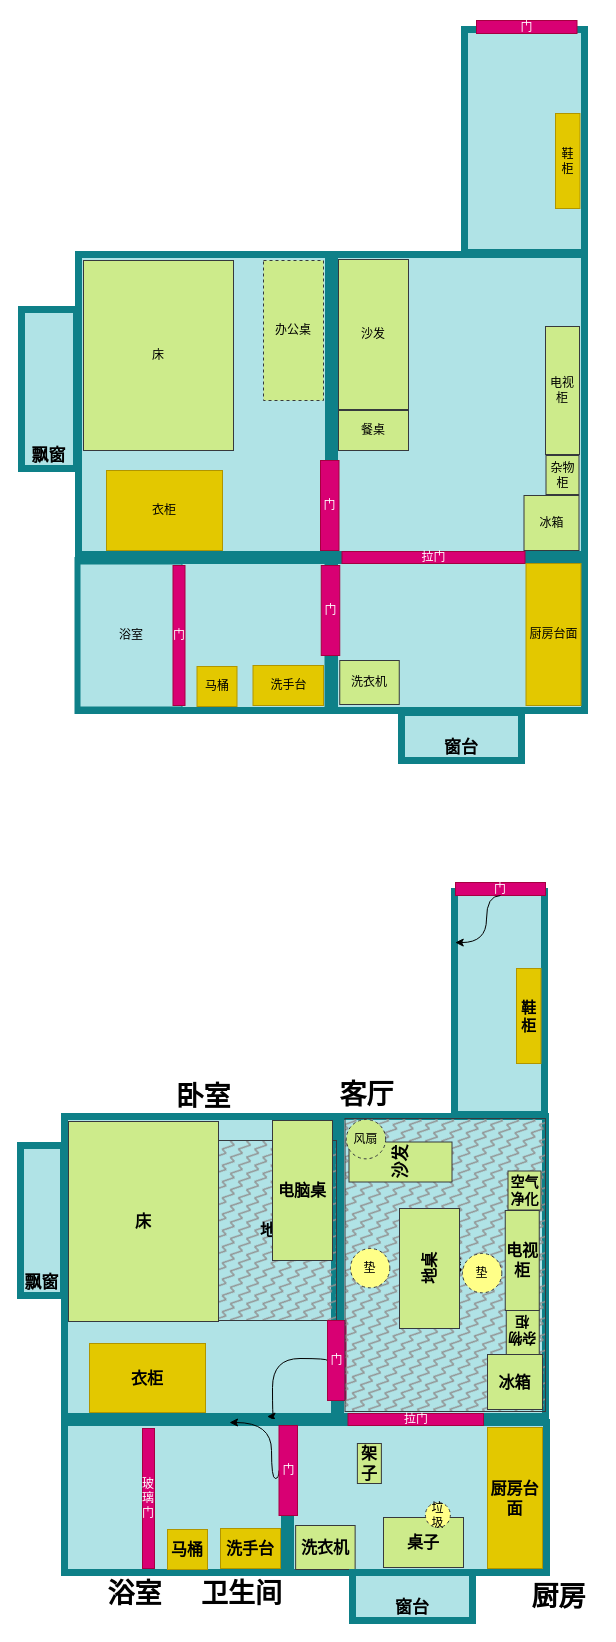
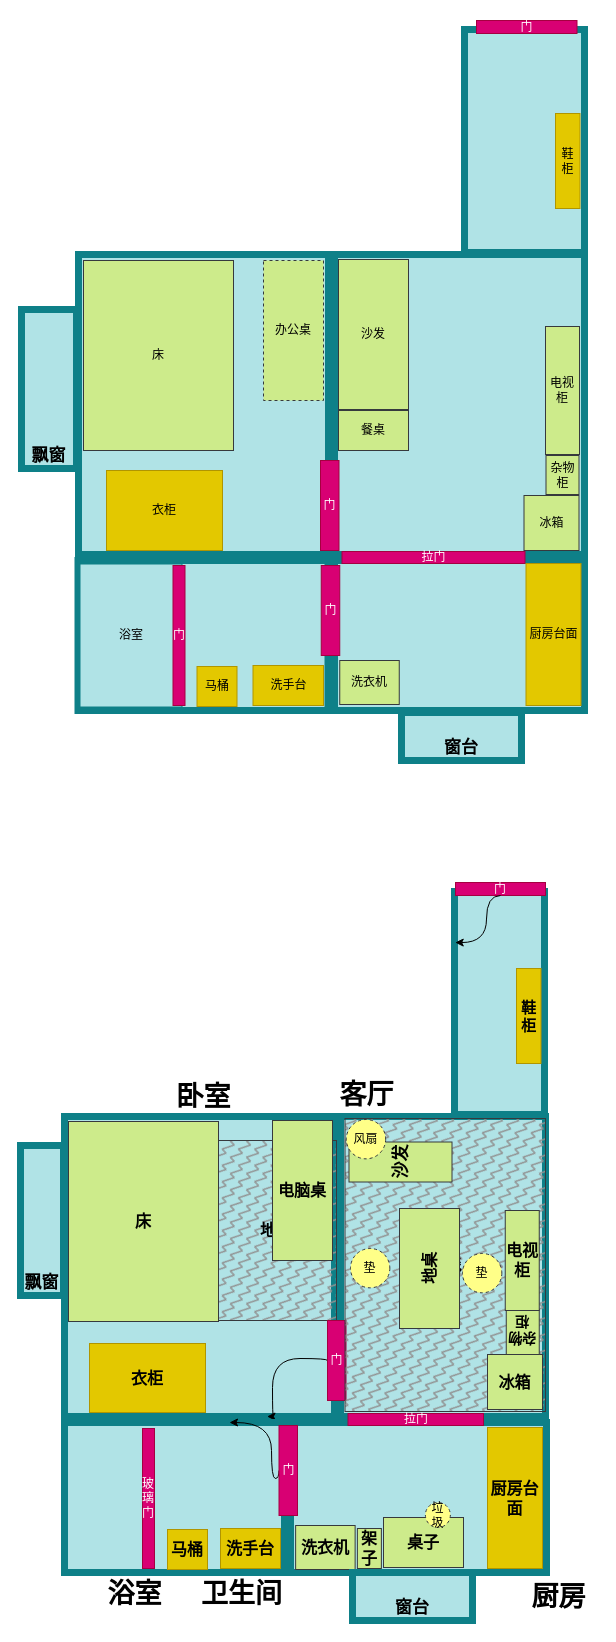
(366, 1139) -> (366, 1139)
(525, 1191) -> none
(369, 1464) -> (369, 1549)
